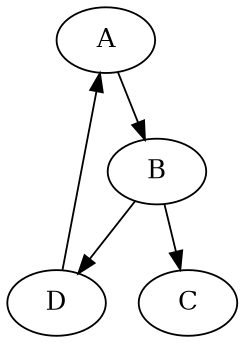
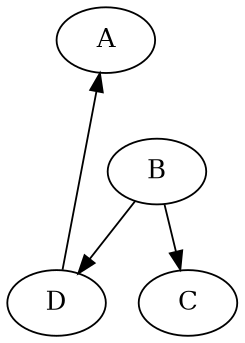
(128, 97) -> none
